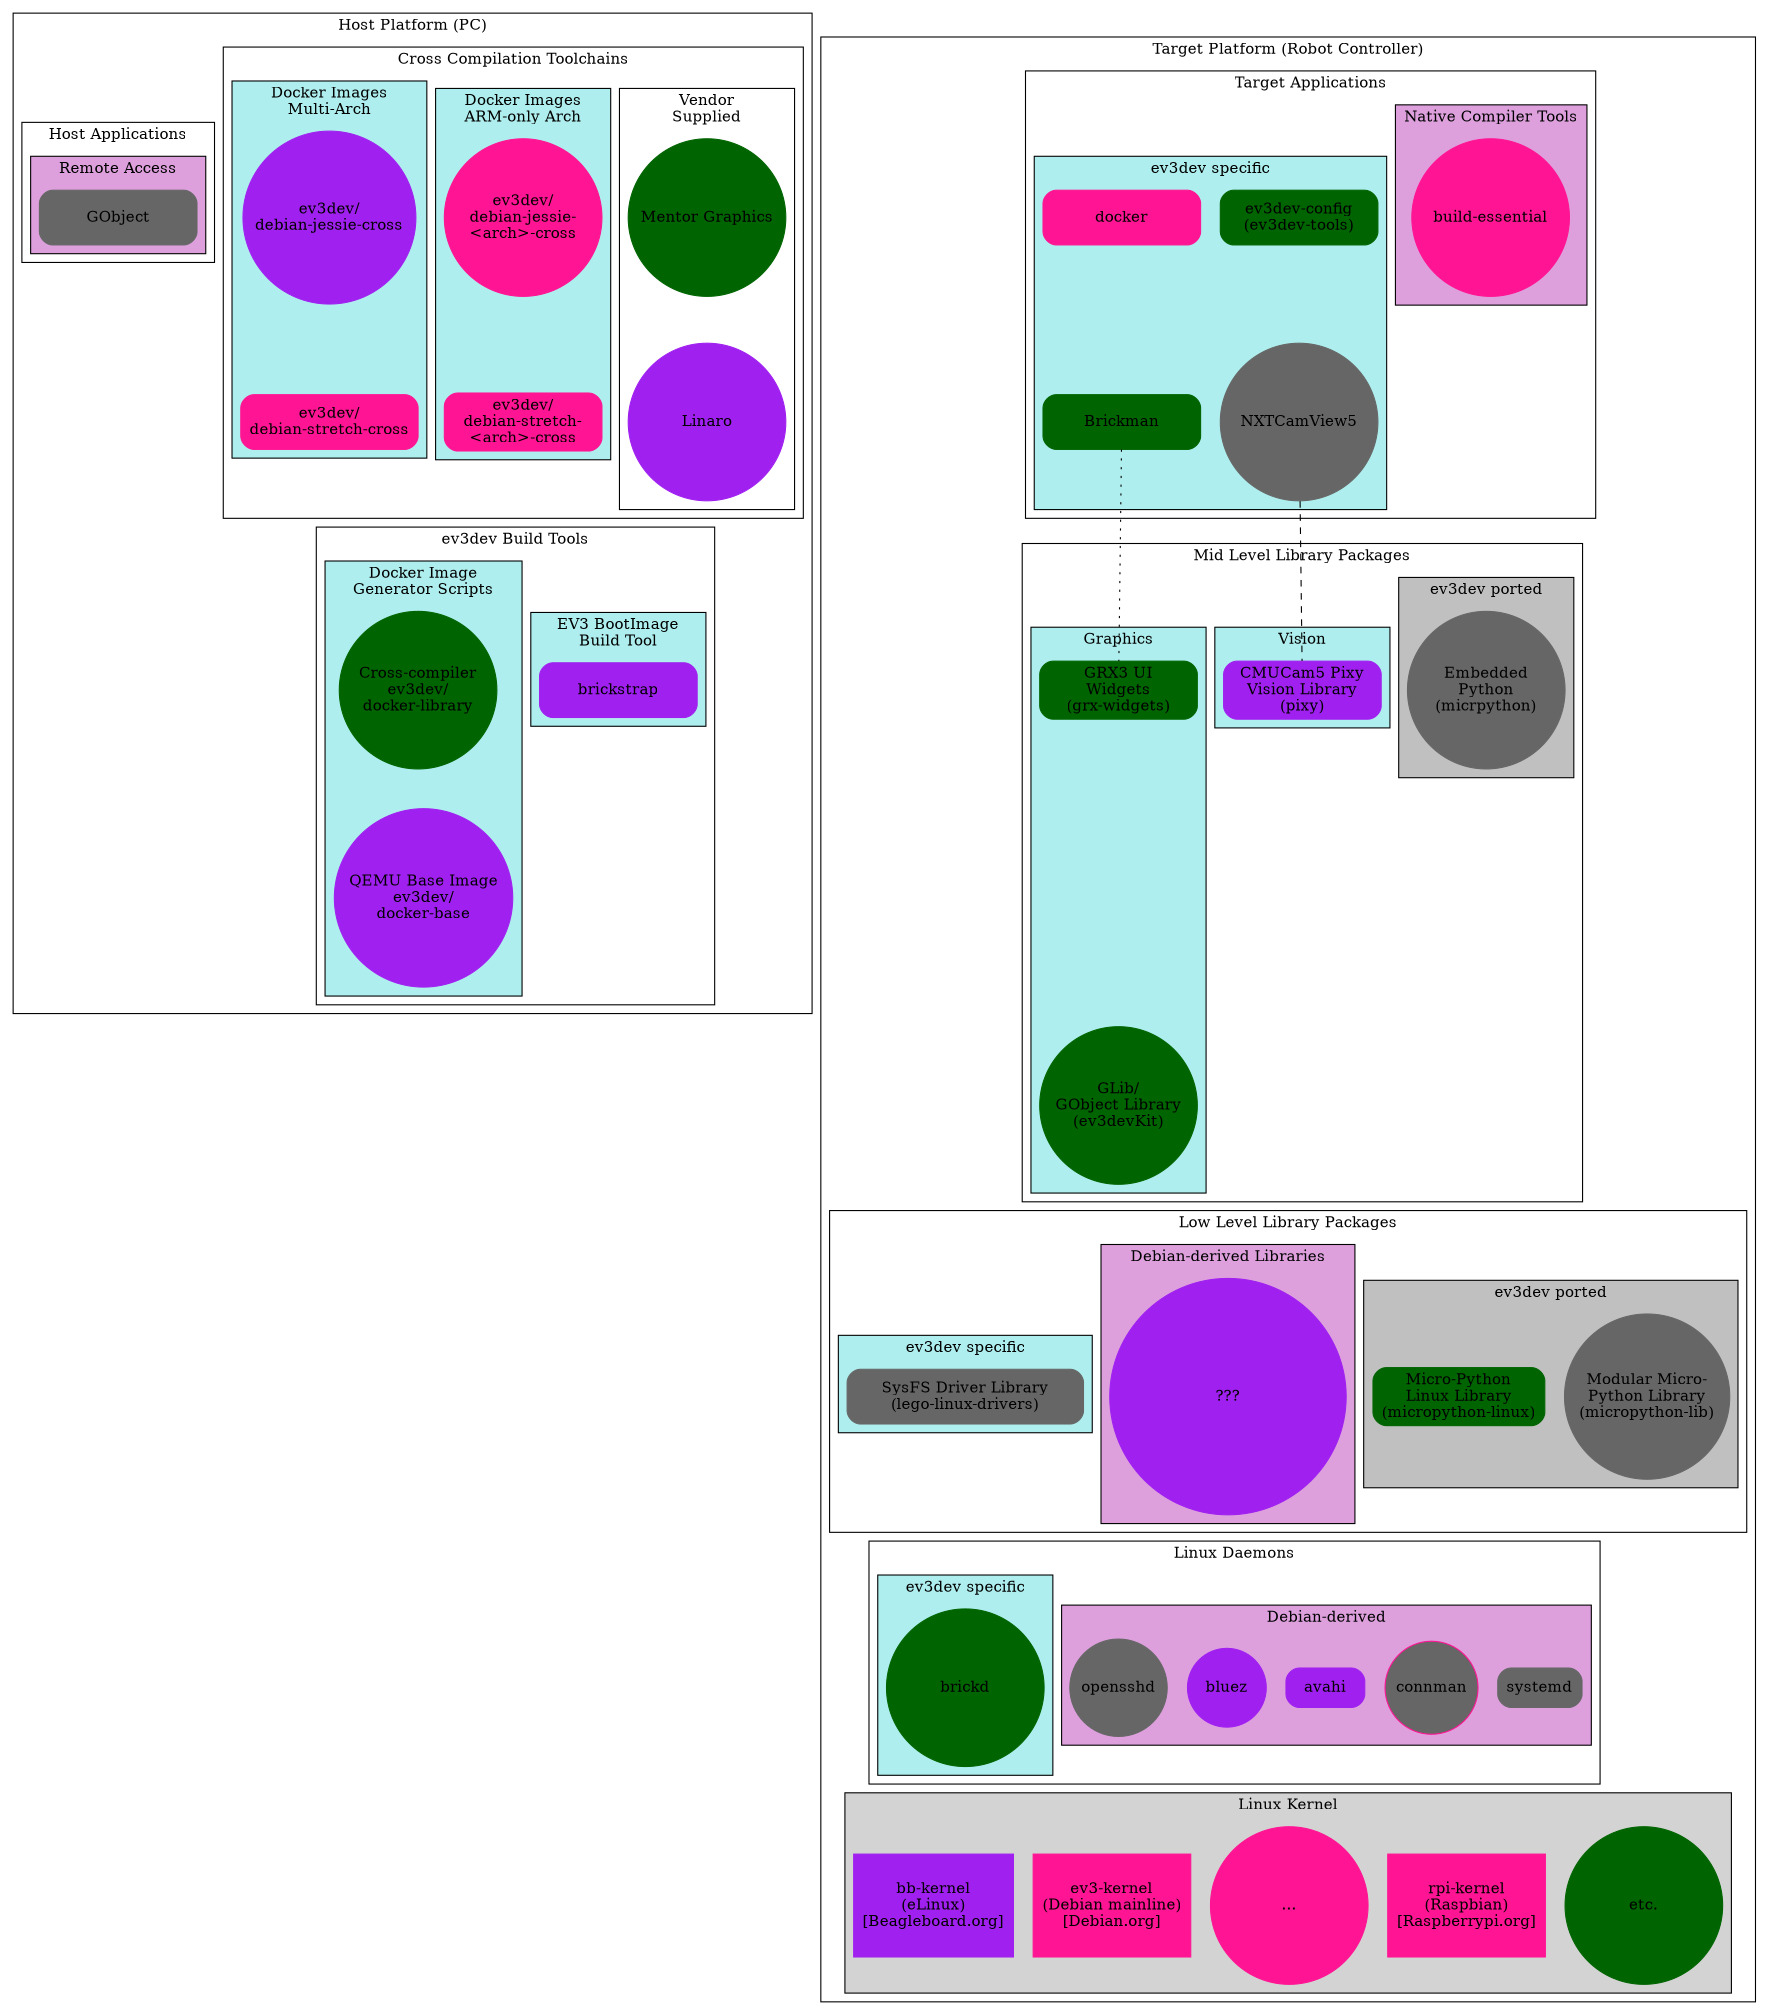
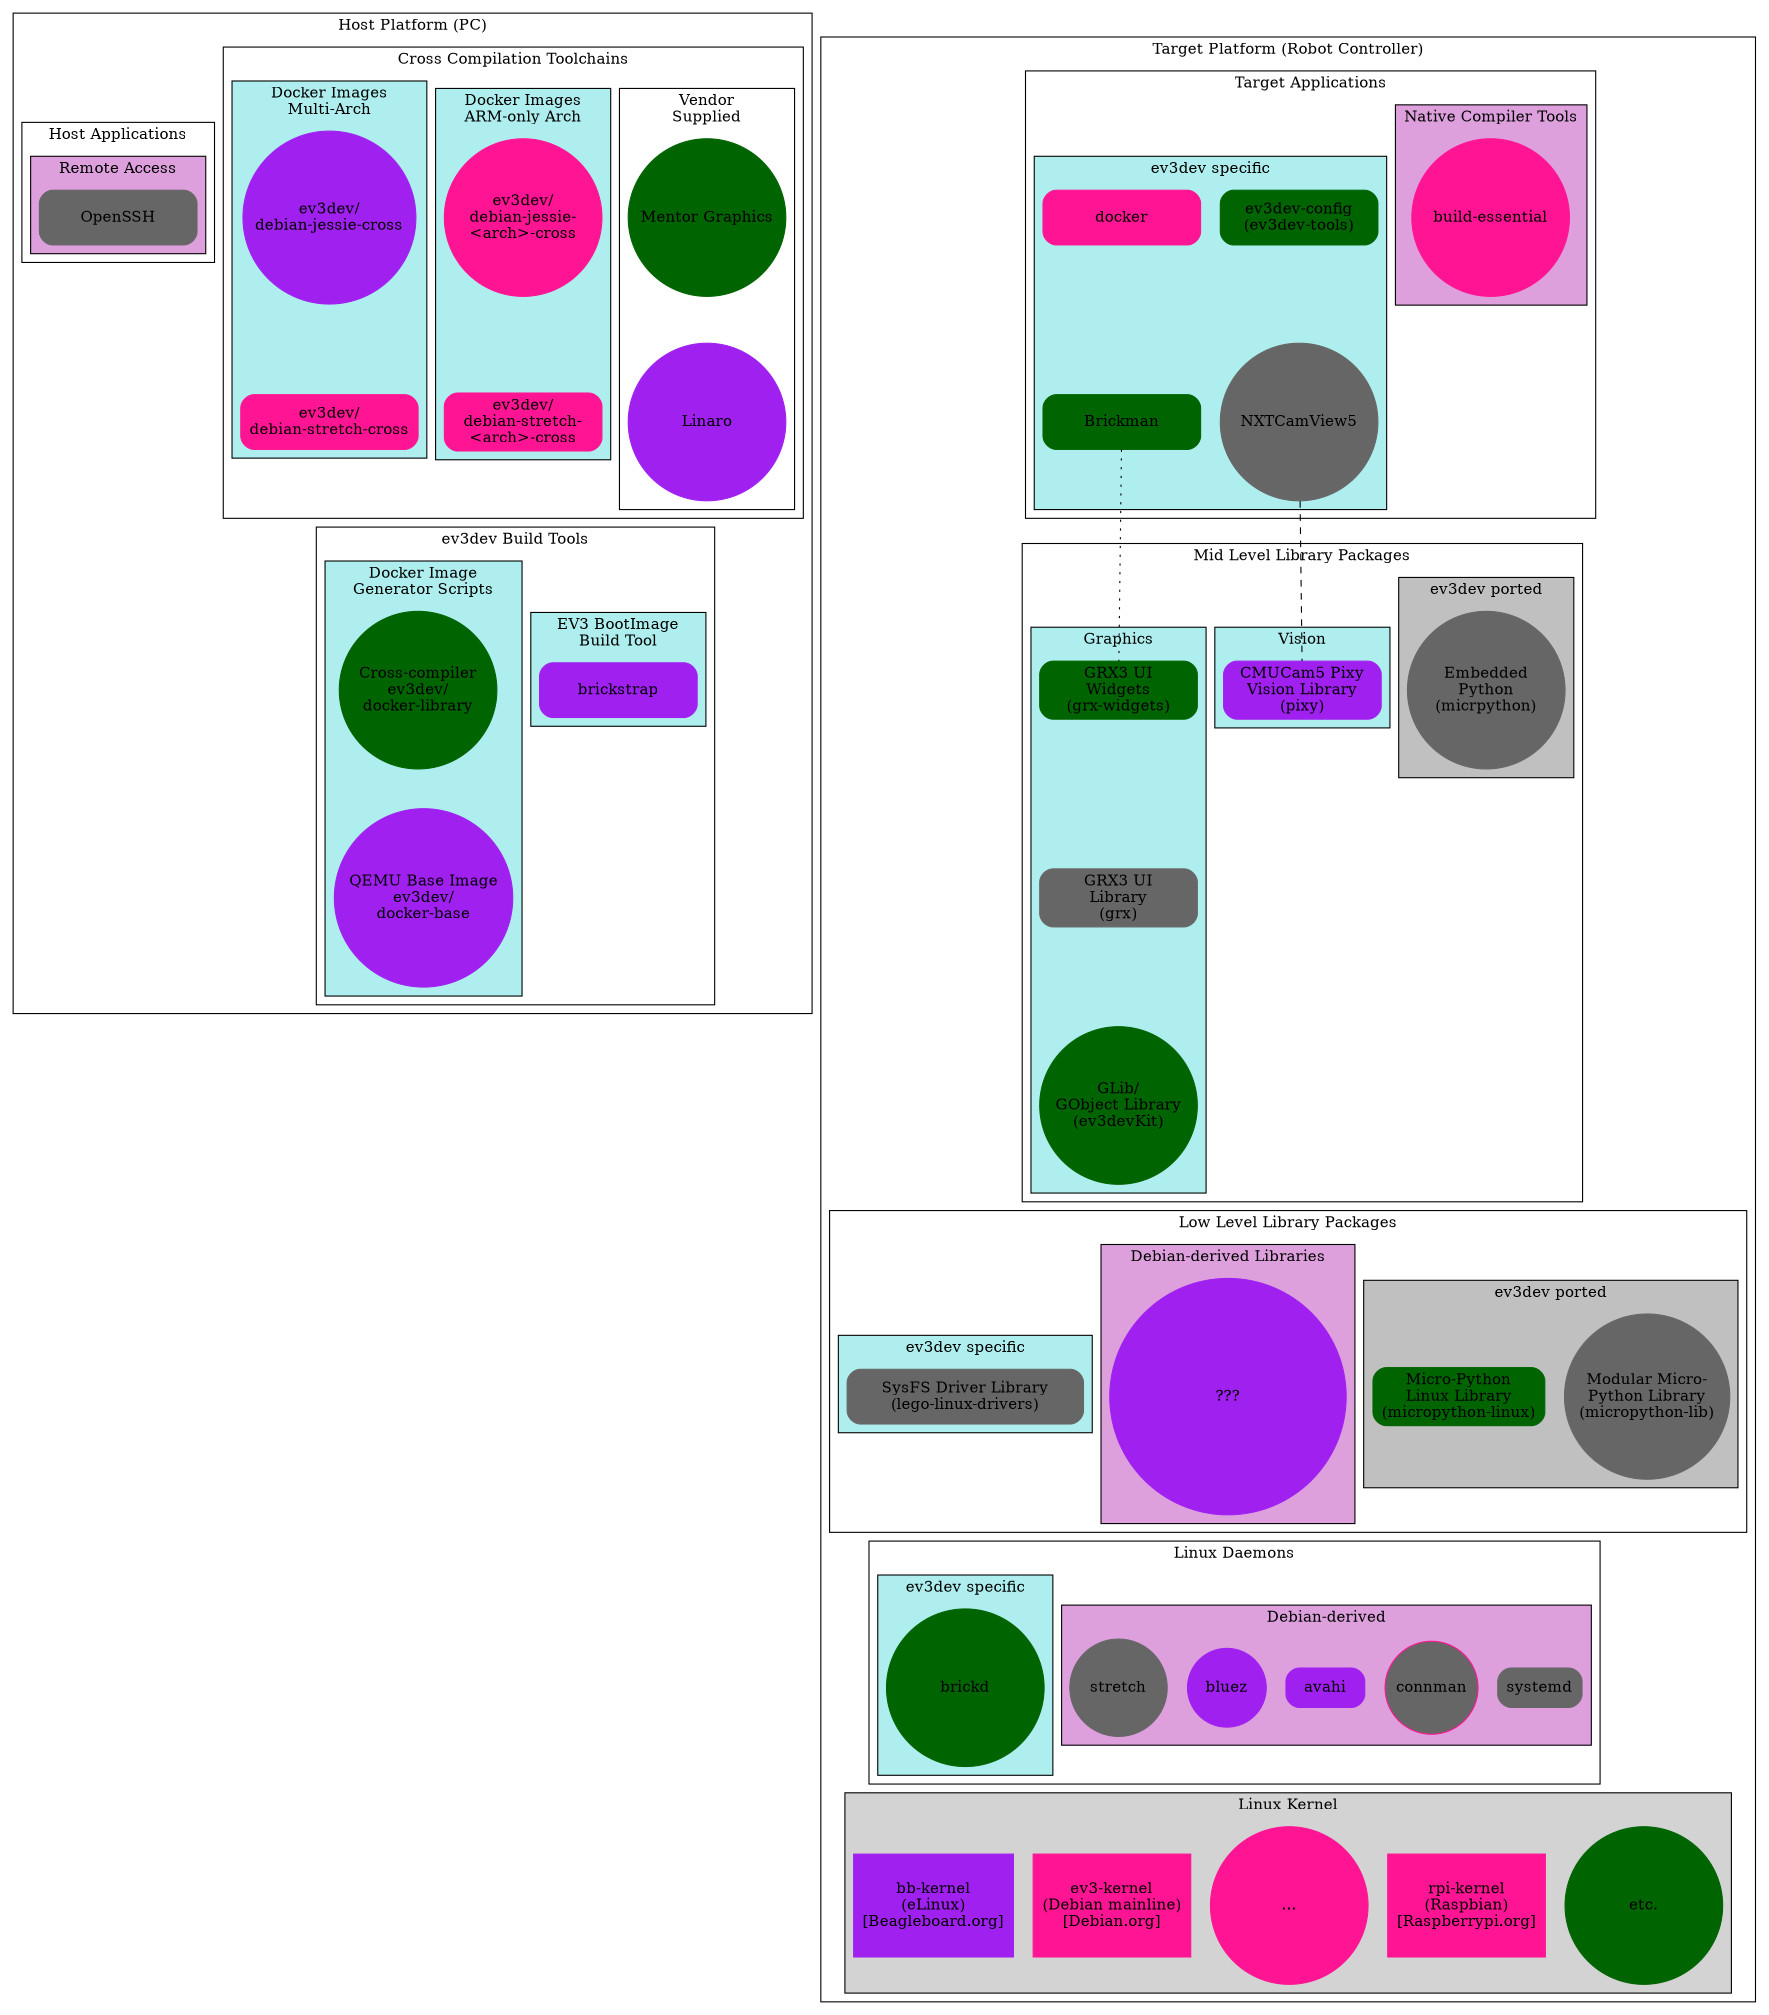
(118, 218) -> (118, 218)
none -> (1119, 898)
(1119, 1688) -> (1119, 1688)
